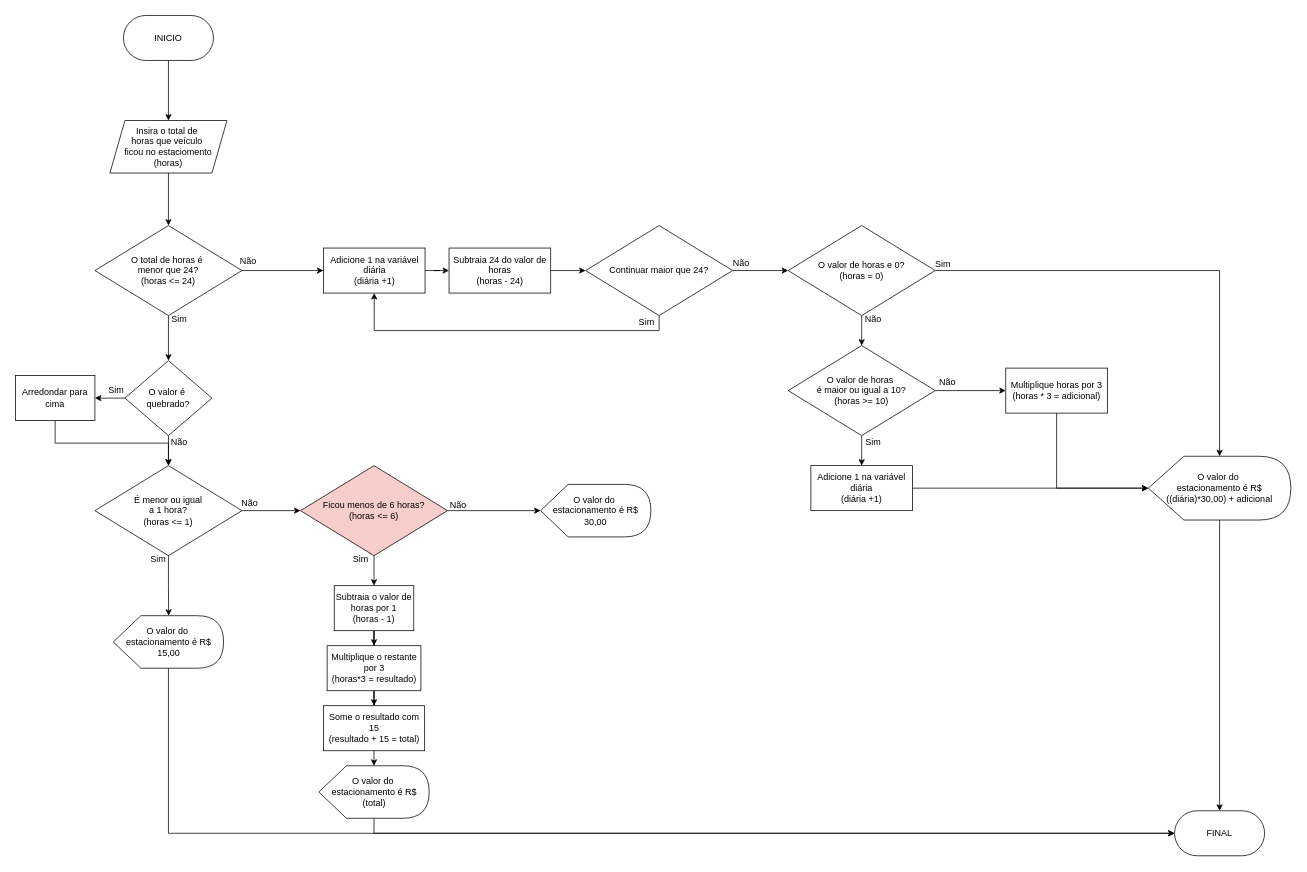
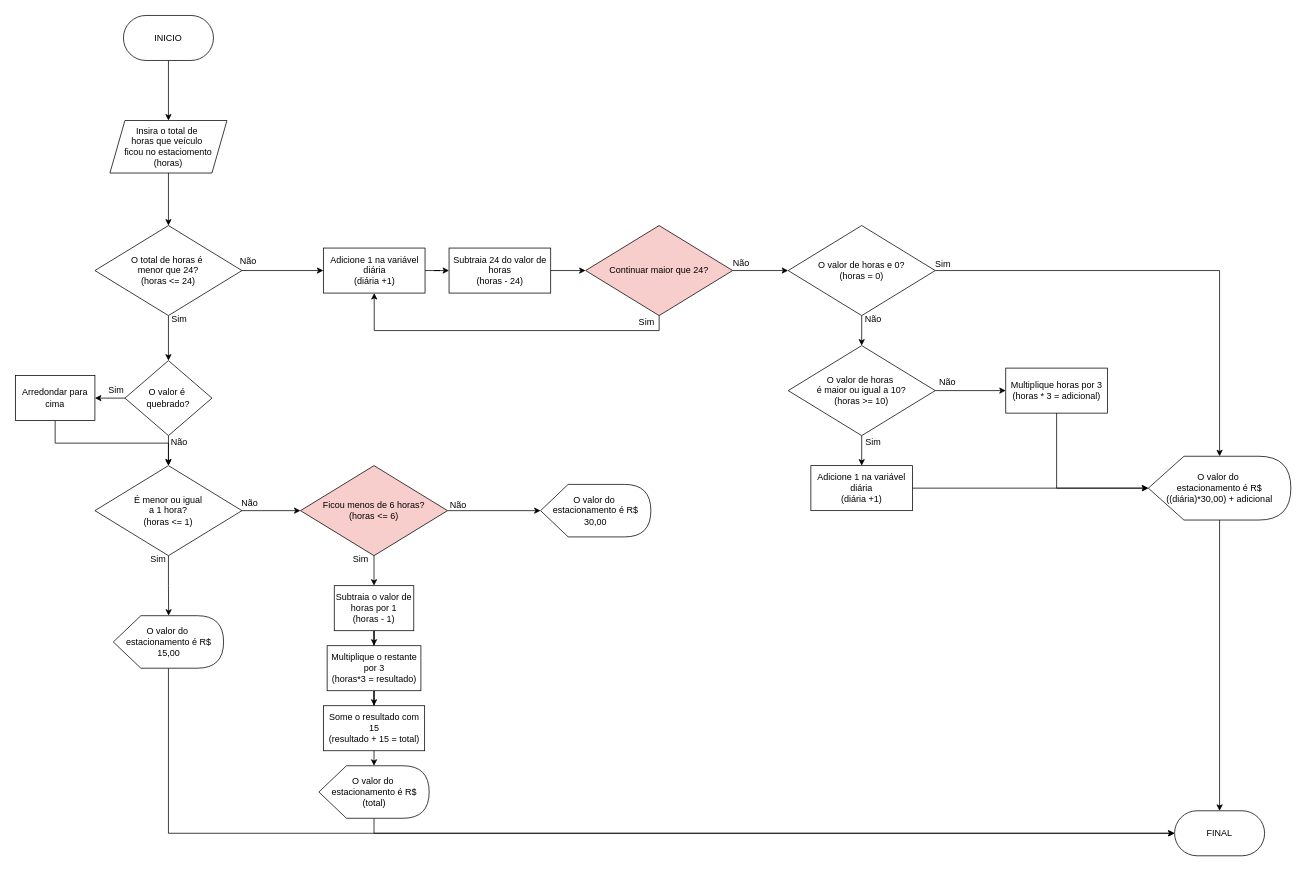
(659, 270) -> (659, 270)
